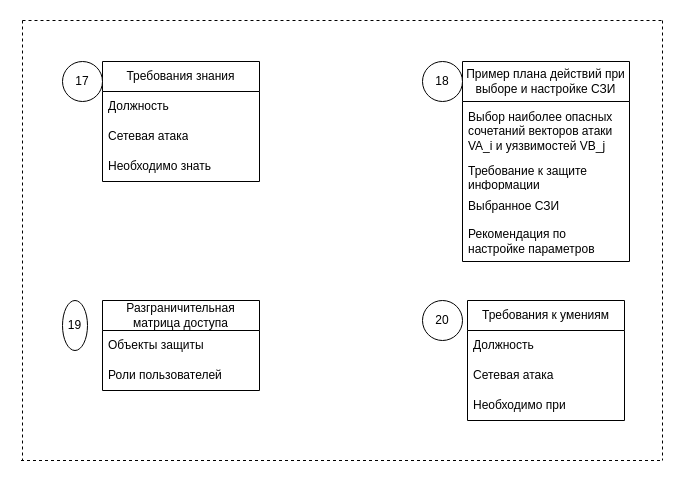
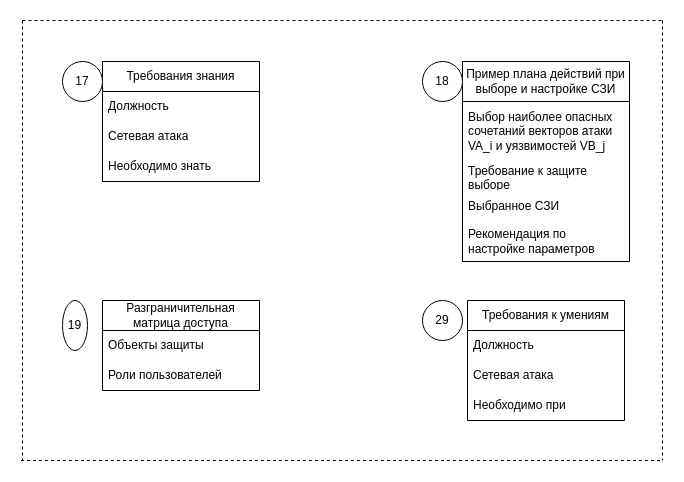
(547, 177) -> (547, 177)
(443, 321) -> (443, 321)
